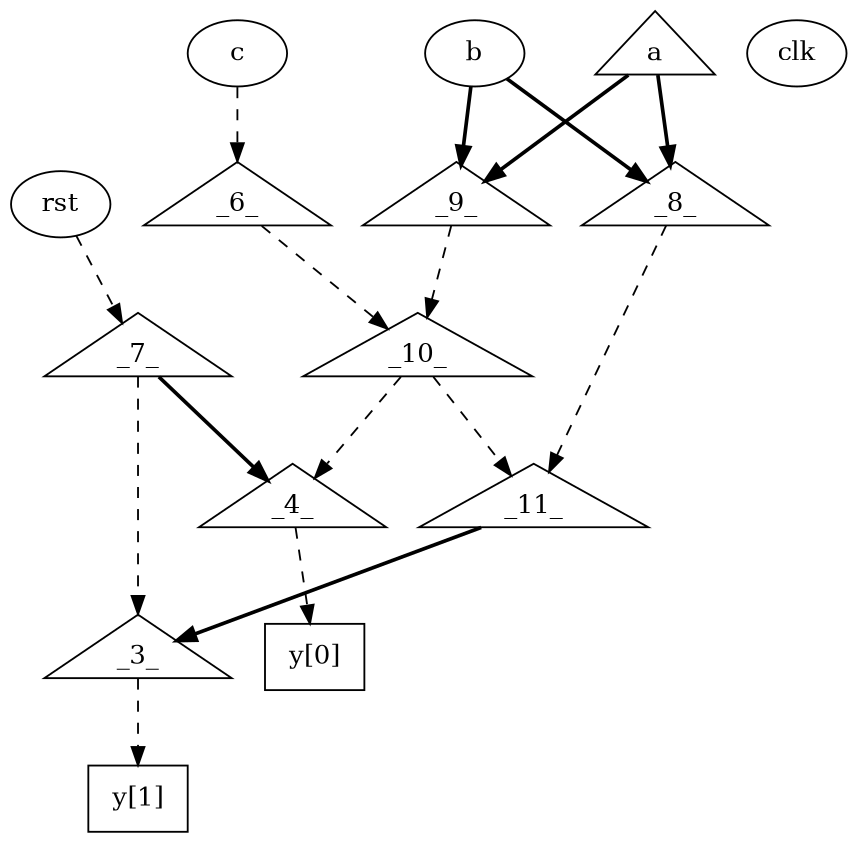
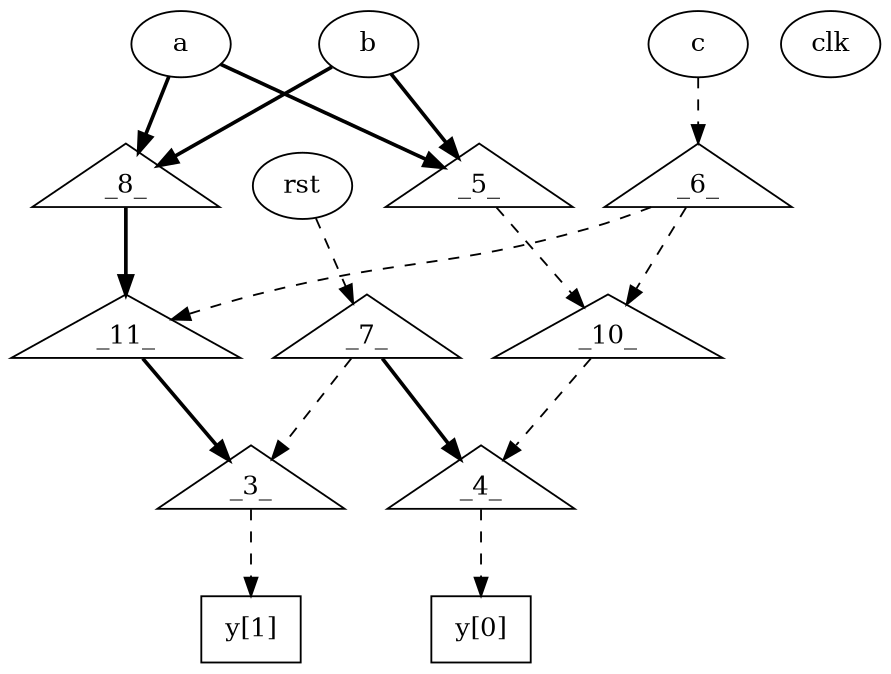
(655, 53) -> (181, 44)
(456, 204) -> (479, 186)
(612, 341) -> (126, 242)
(467, 419) -> (421, 263)
